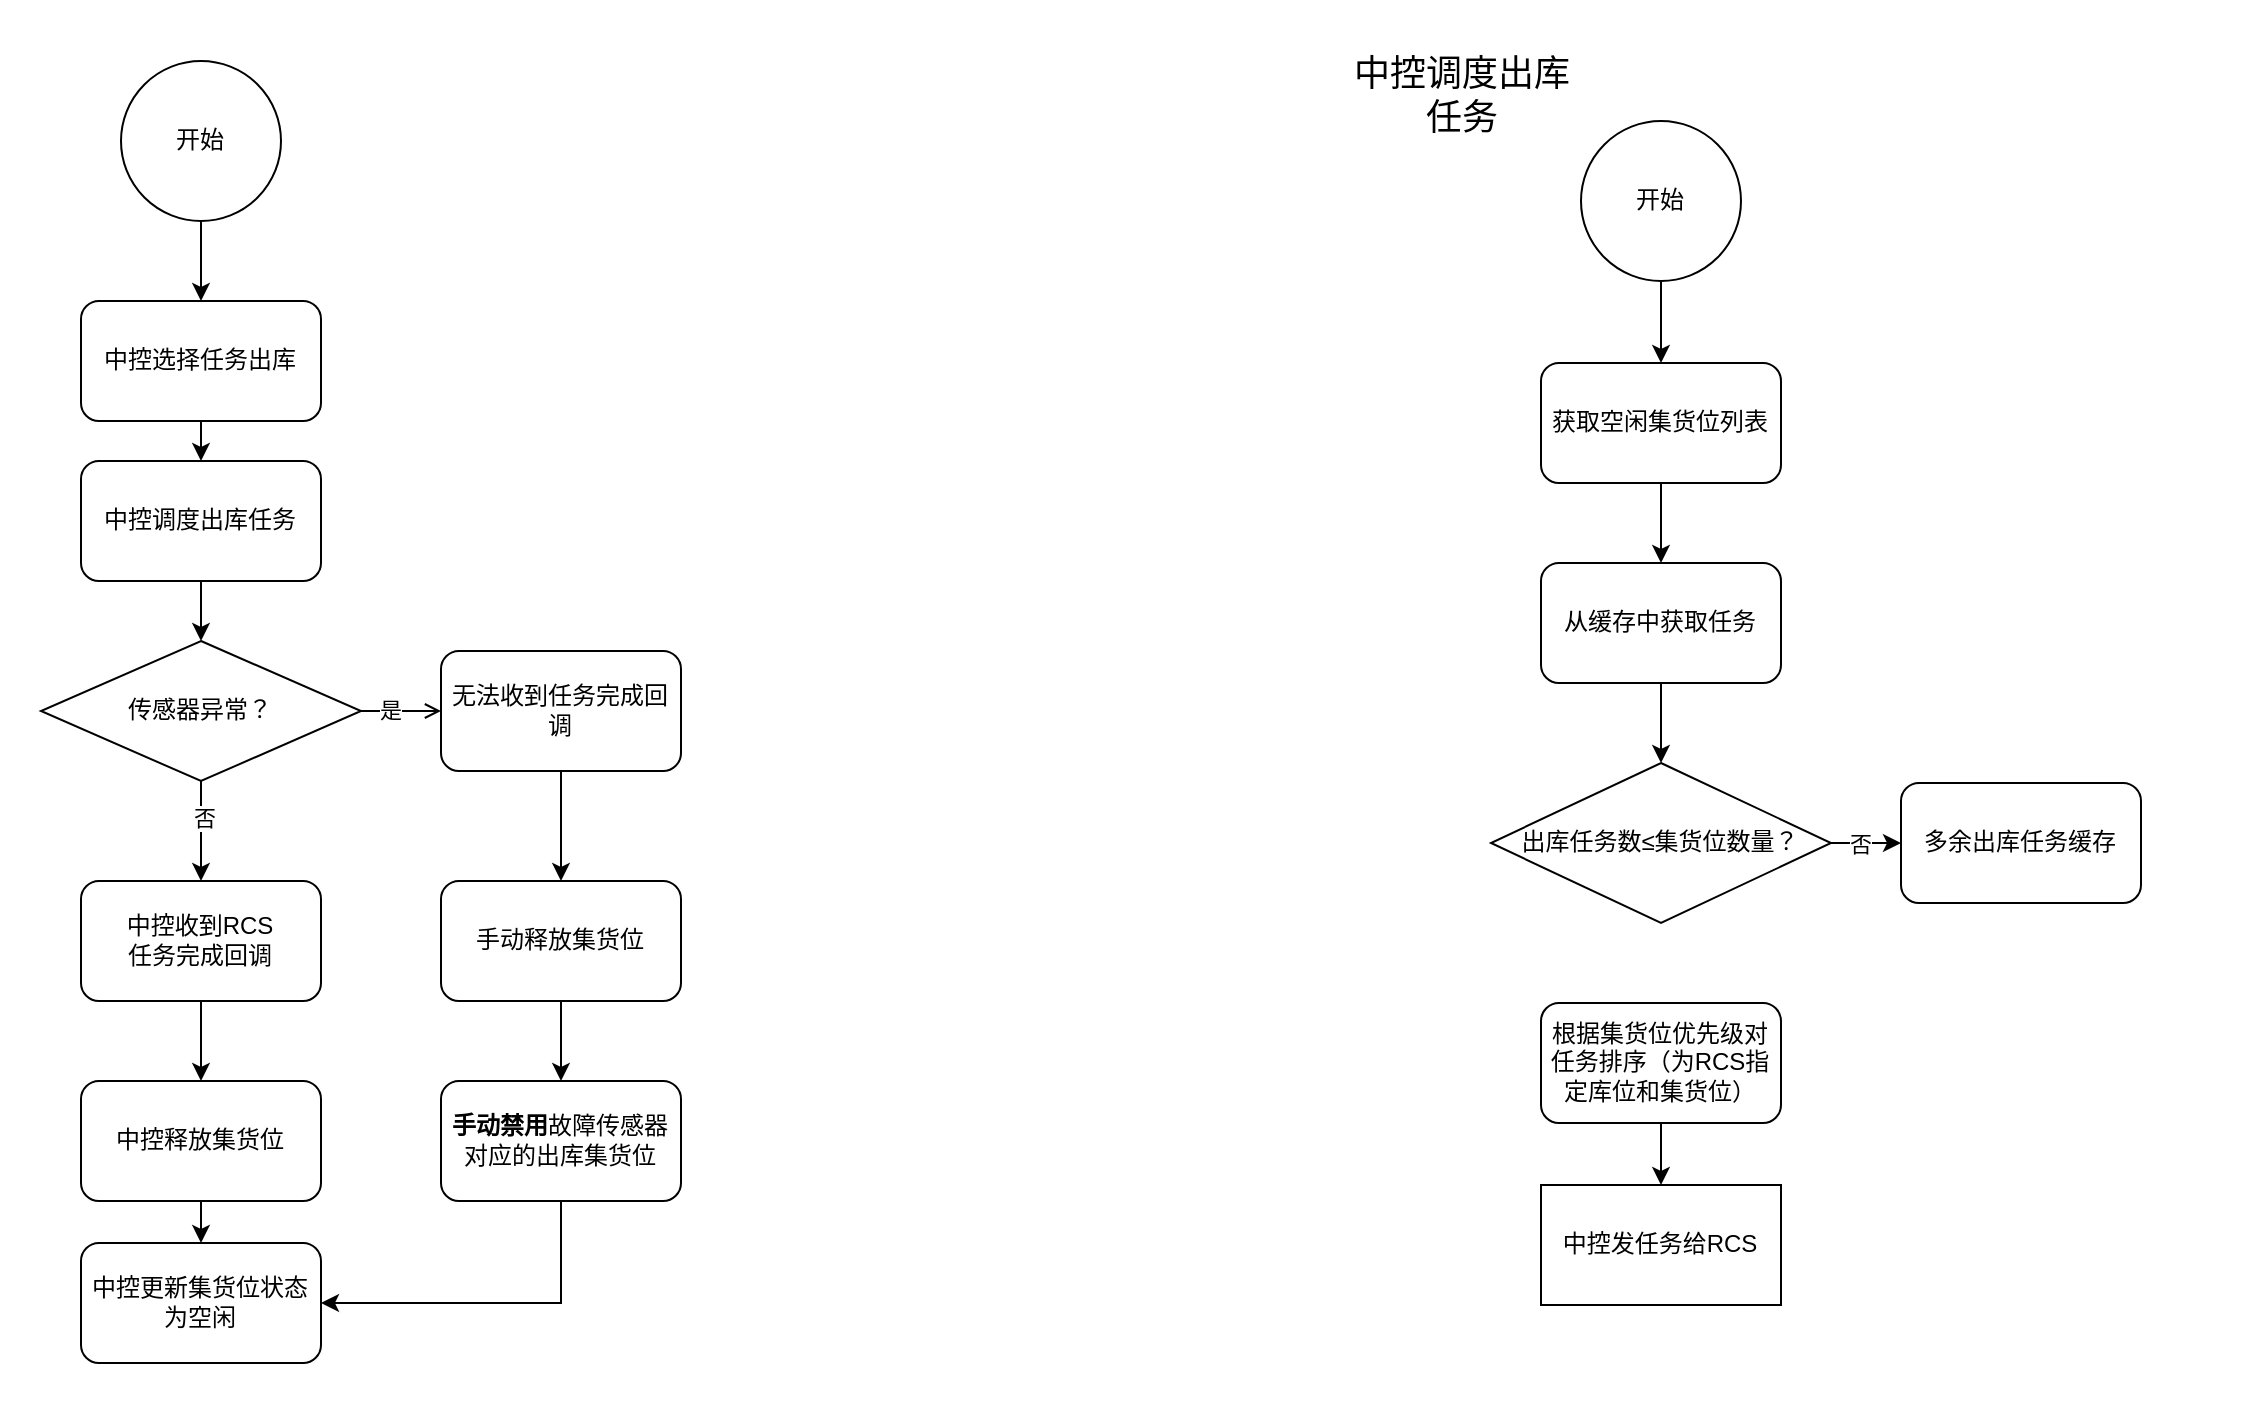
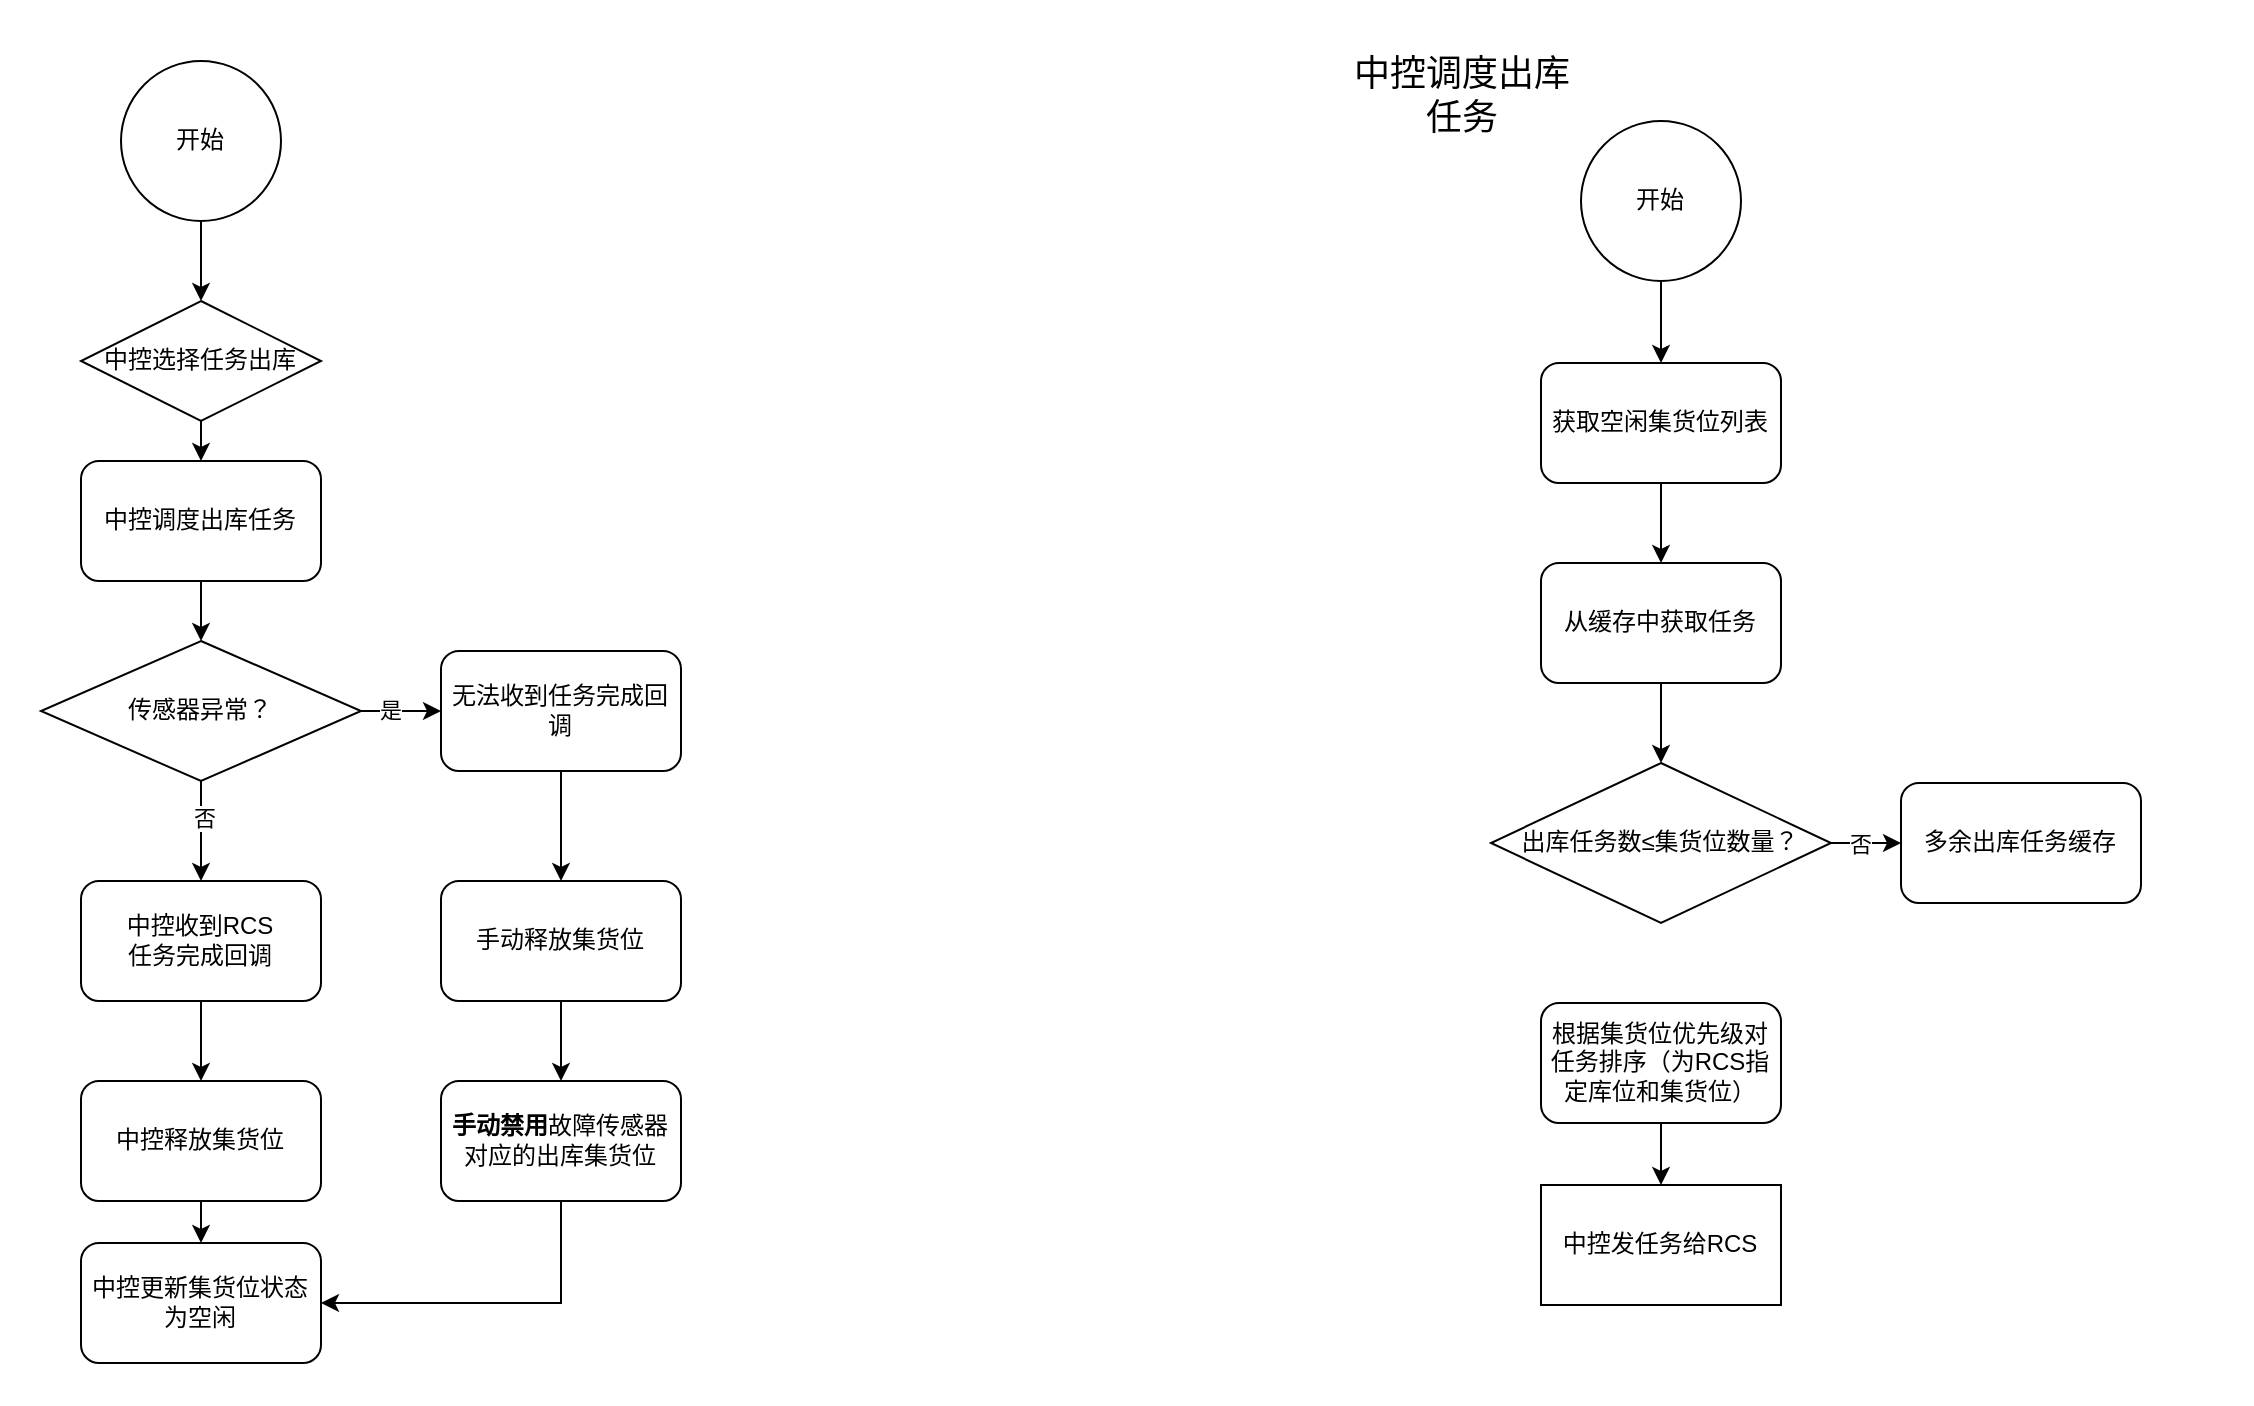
(201, 361) -> (201, 361)
(428, 711) -> (426, 711)
